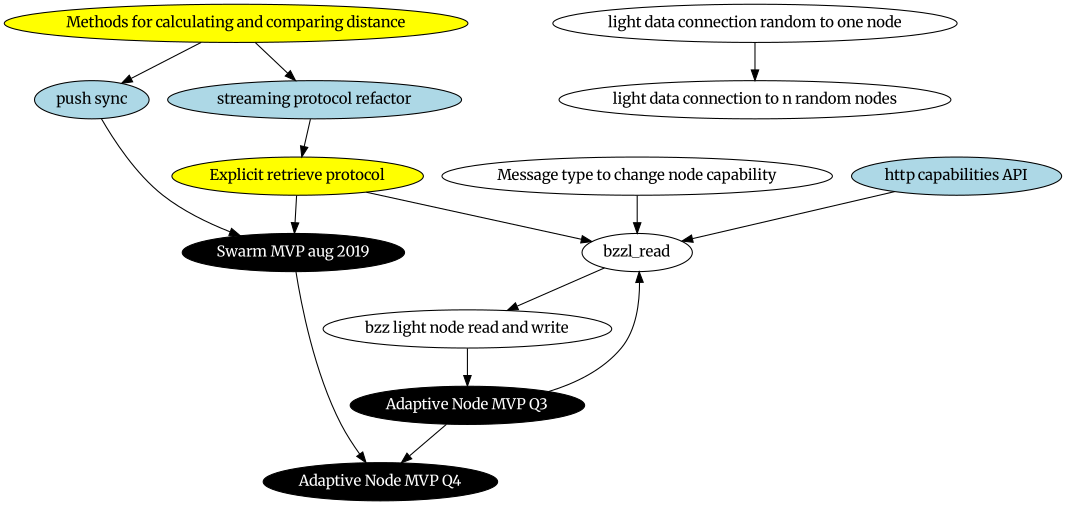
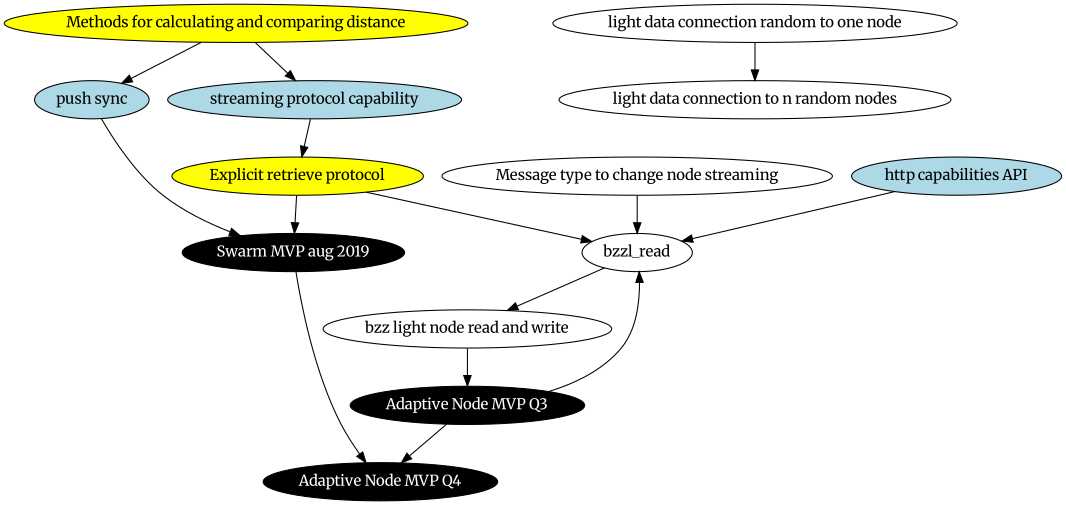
(315, 100) -> (315, 100)
(637, 176) -> (637, 176)
